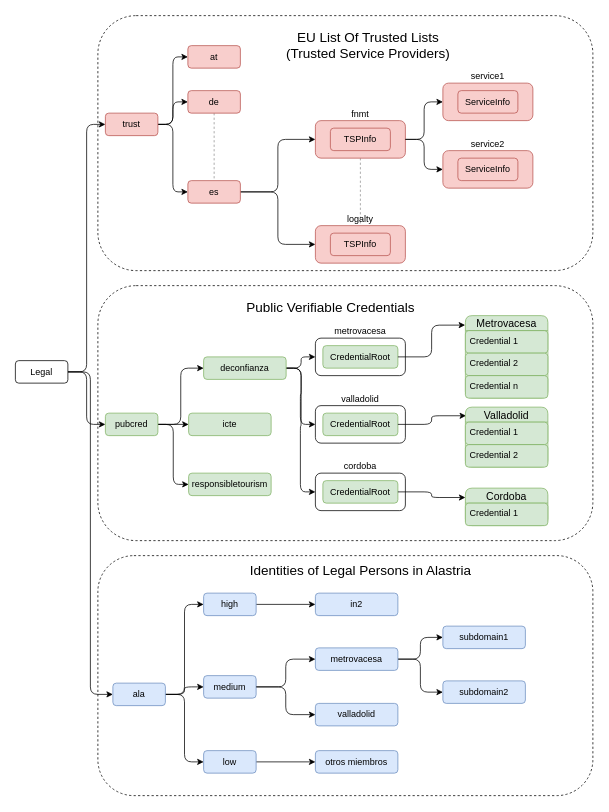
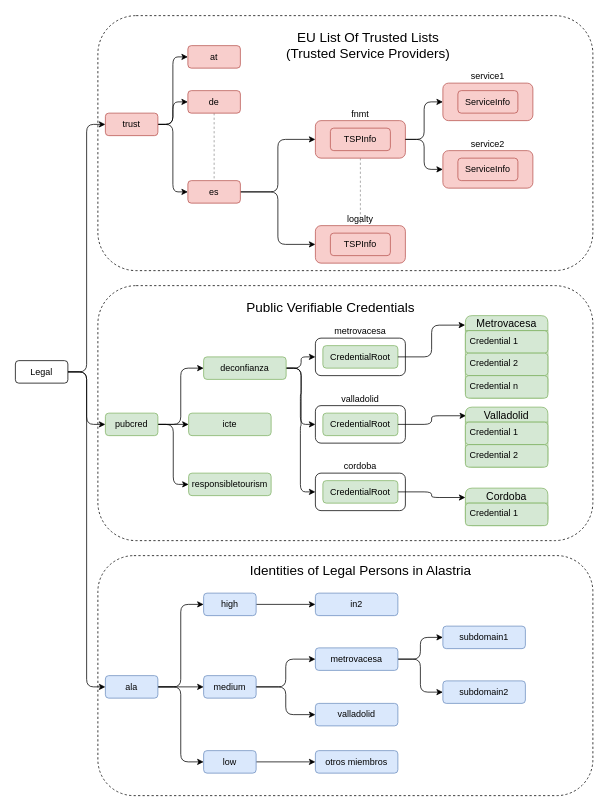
(139, 694) -> (132, 687)
